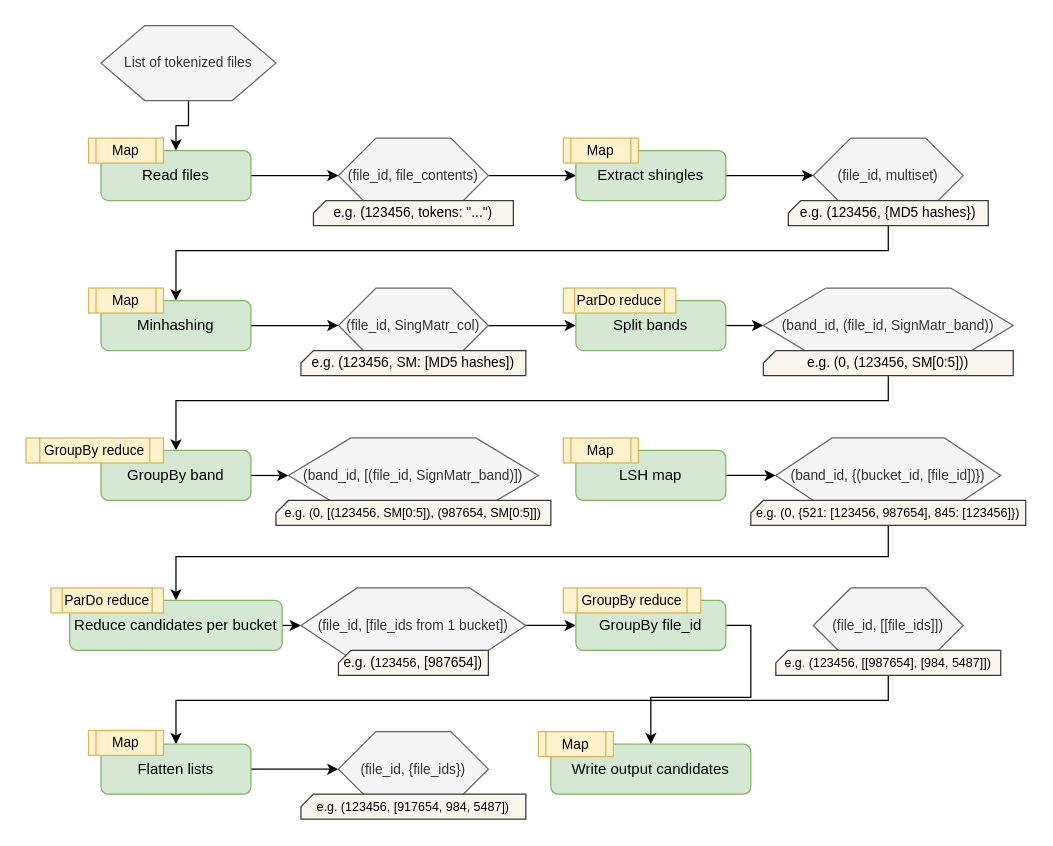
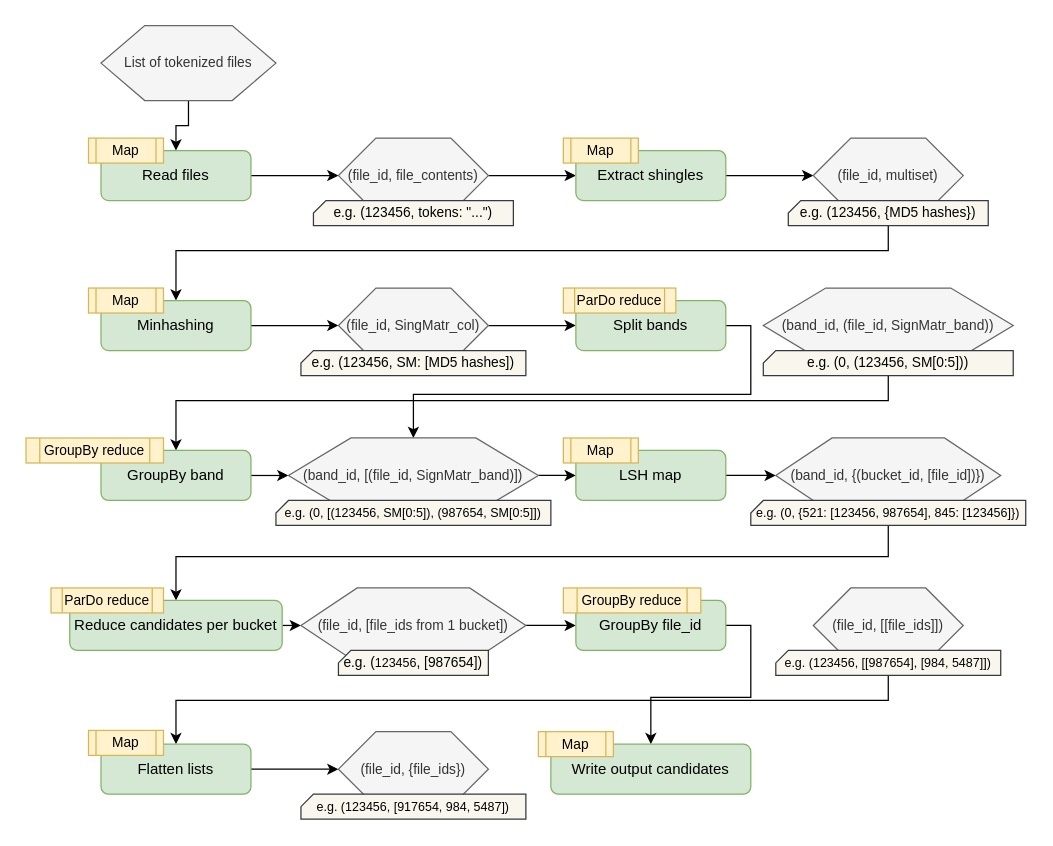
(751, 326) -> (600, 394)
none -> (561, 476)
